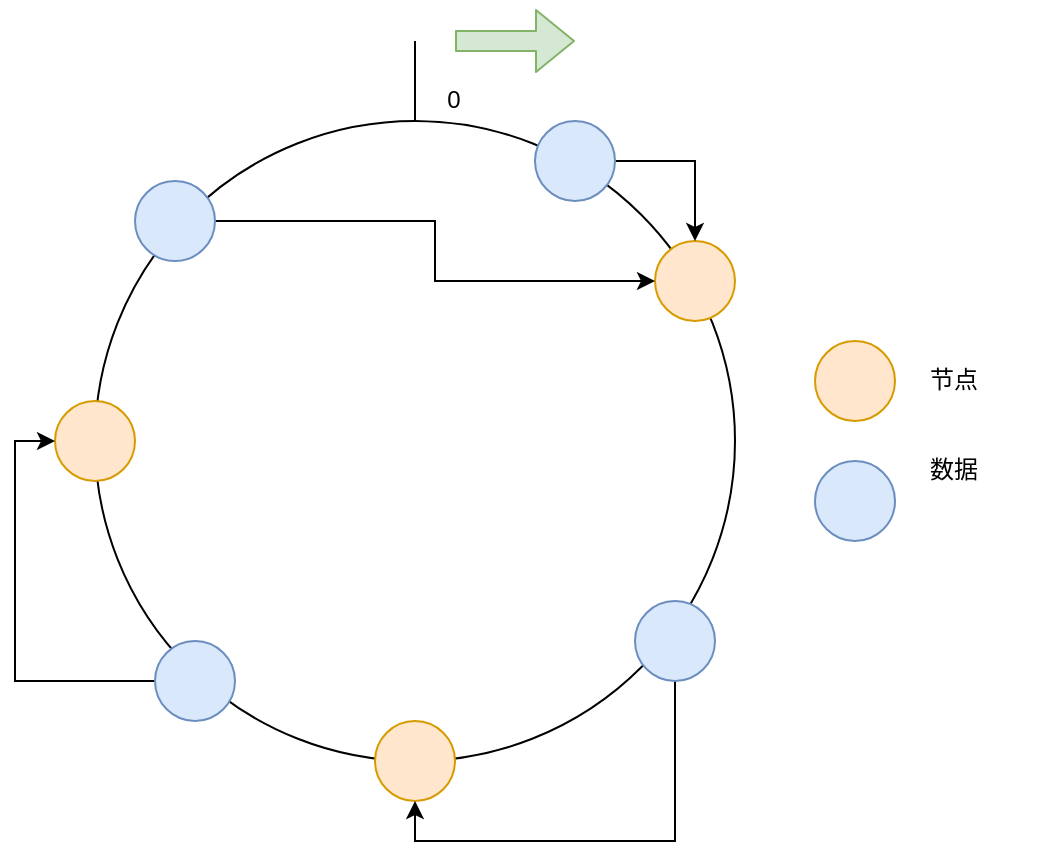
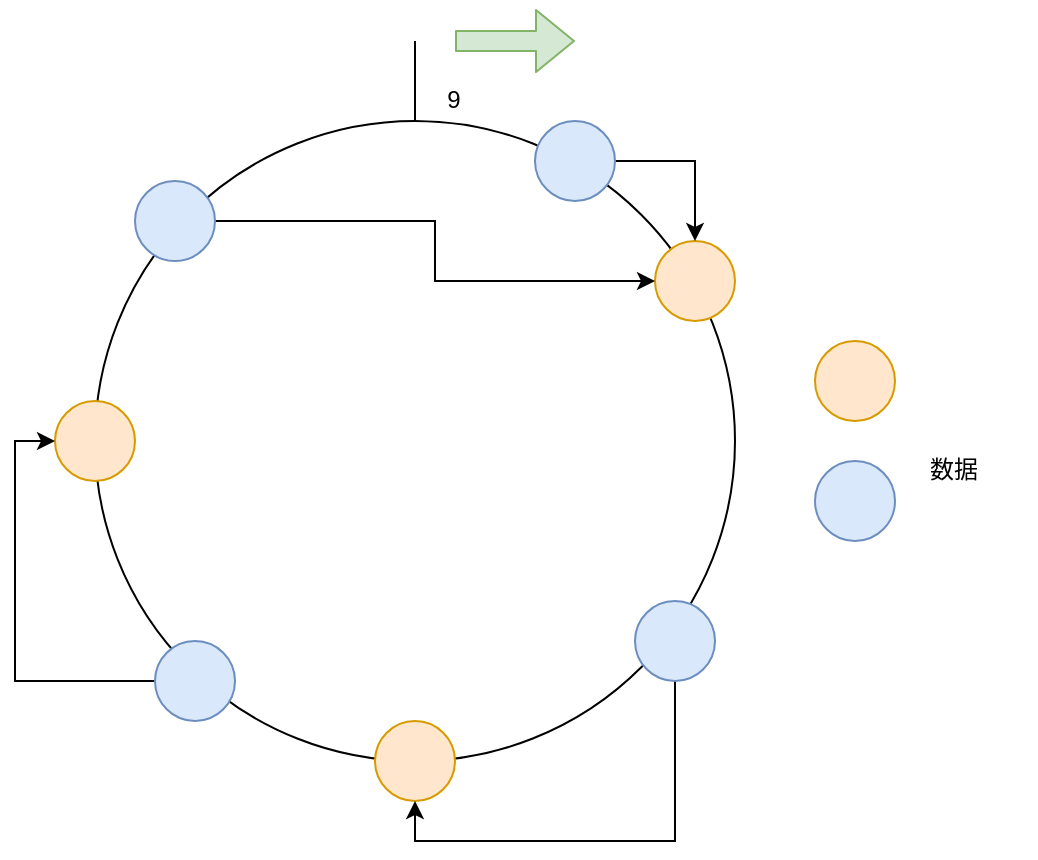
(455, 101) -> (455, 101)
(955, 381) -> none
